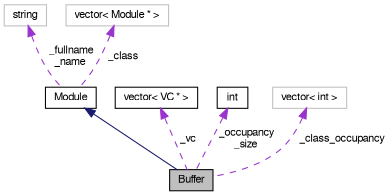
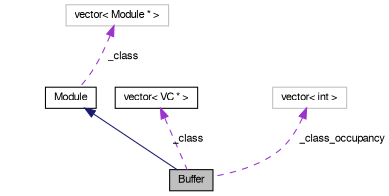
(25, 15) -> none
(233, 98) -> none
(187, 139) -> (187, 139)
